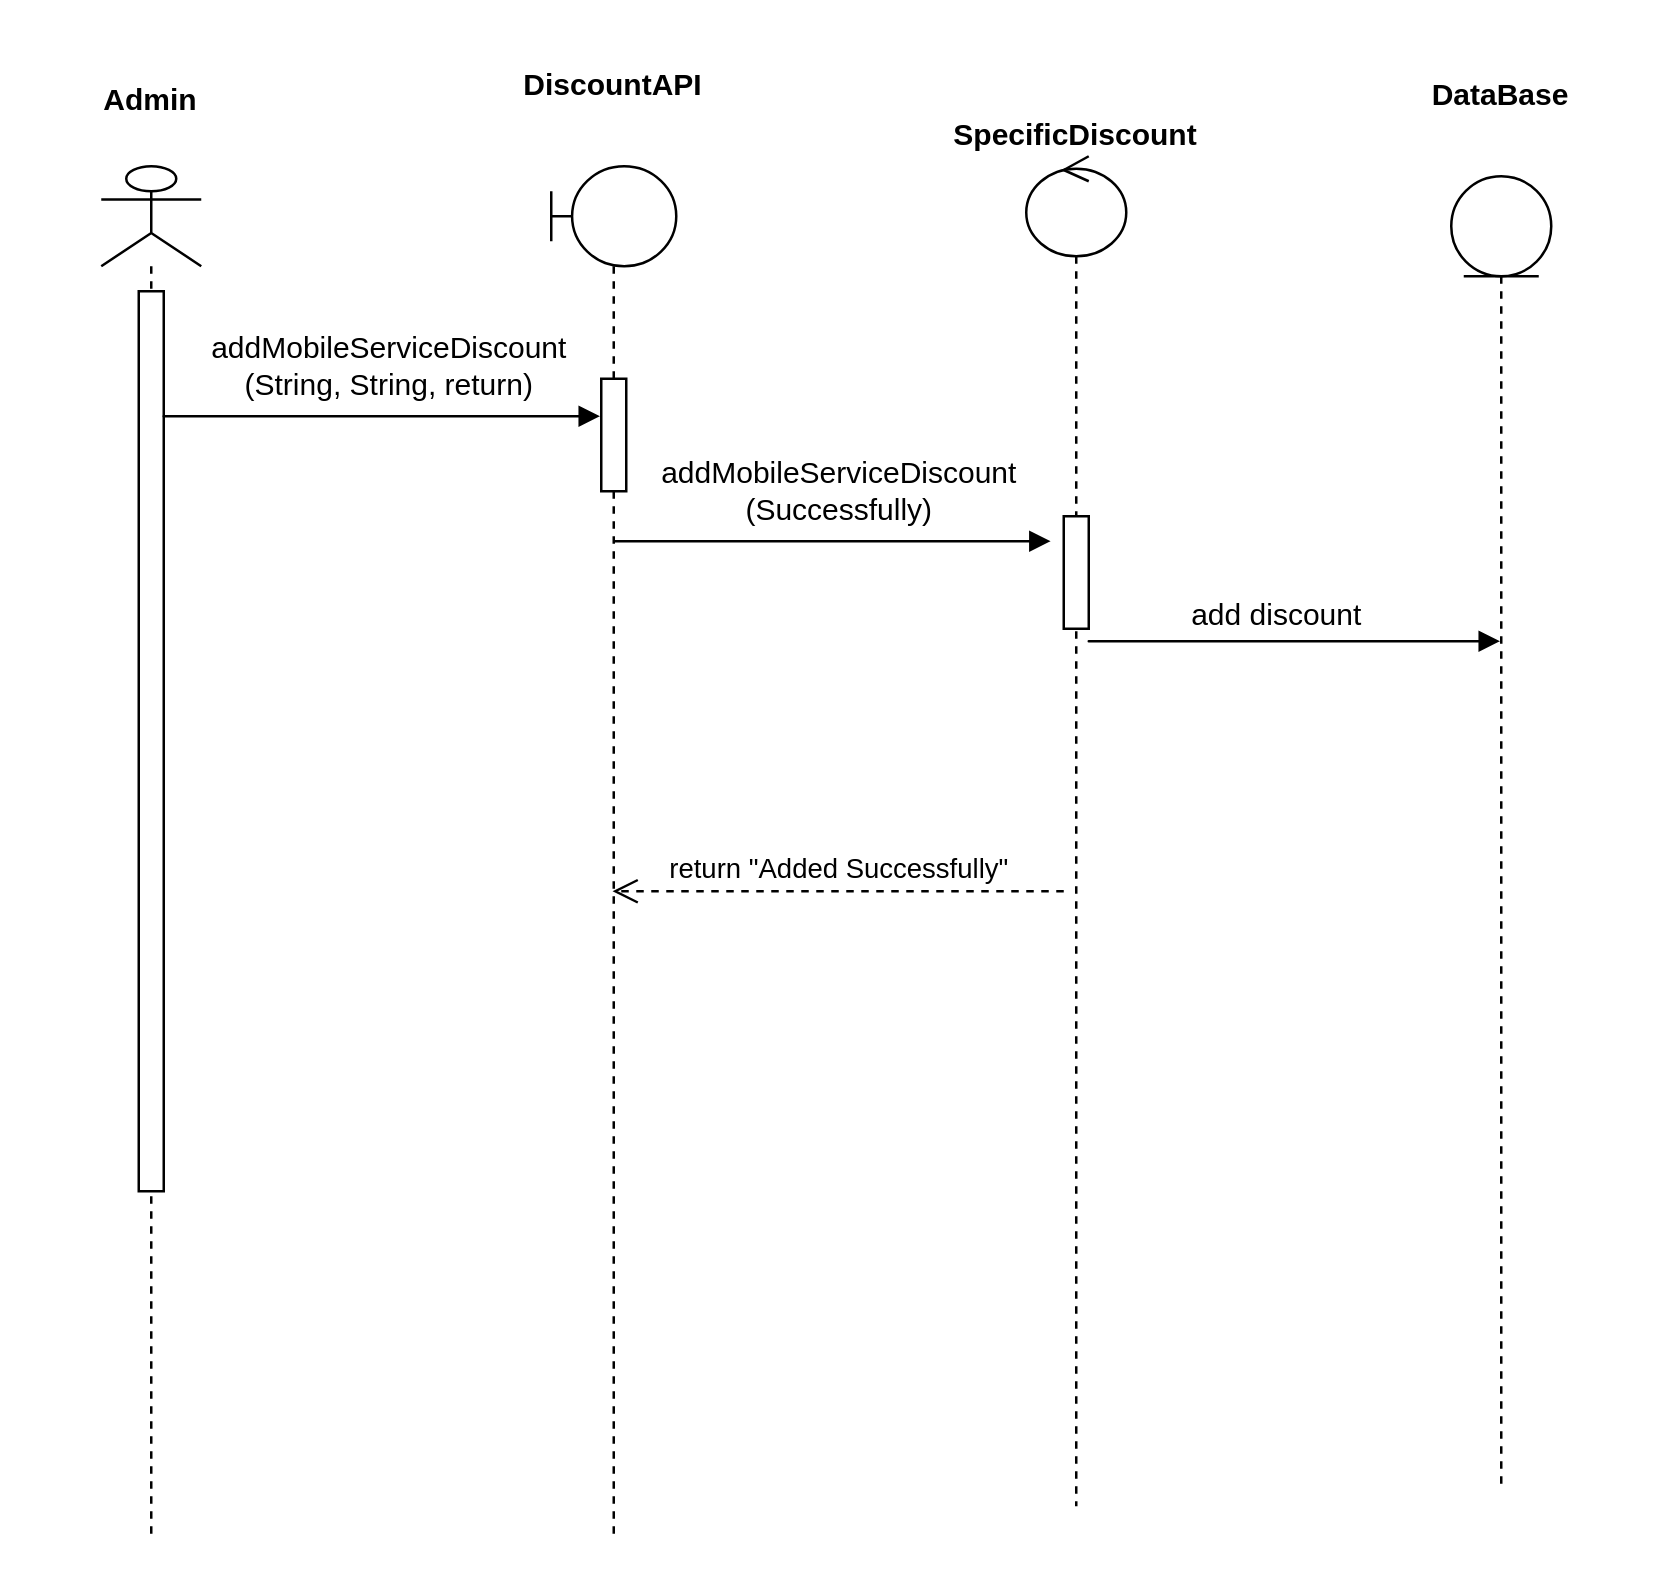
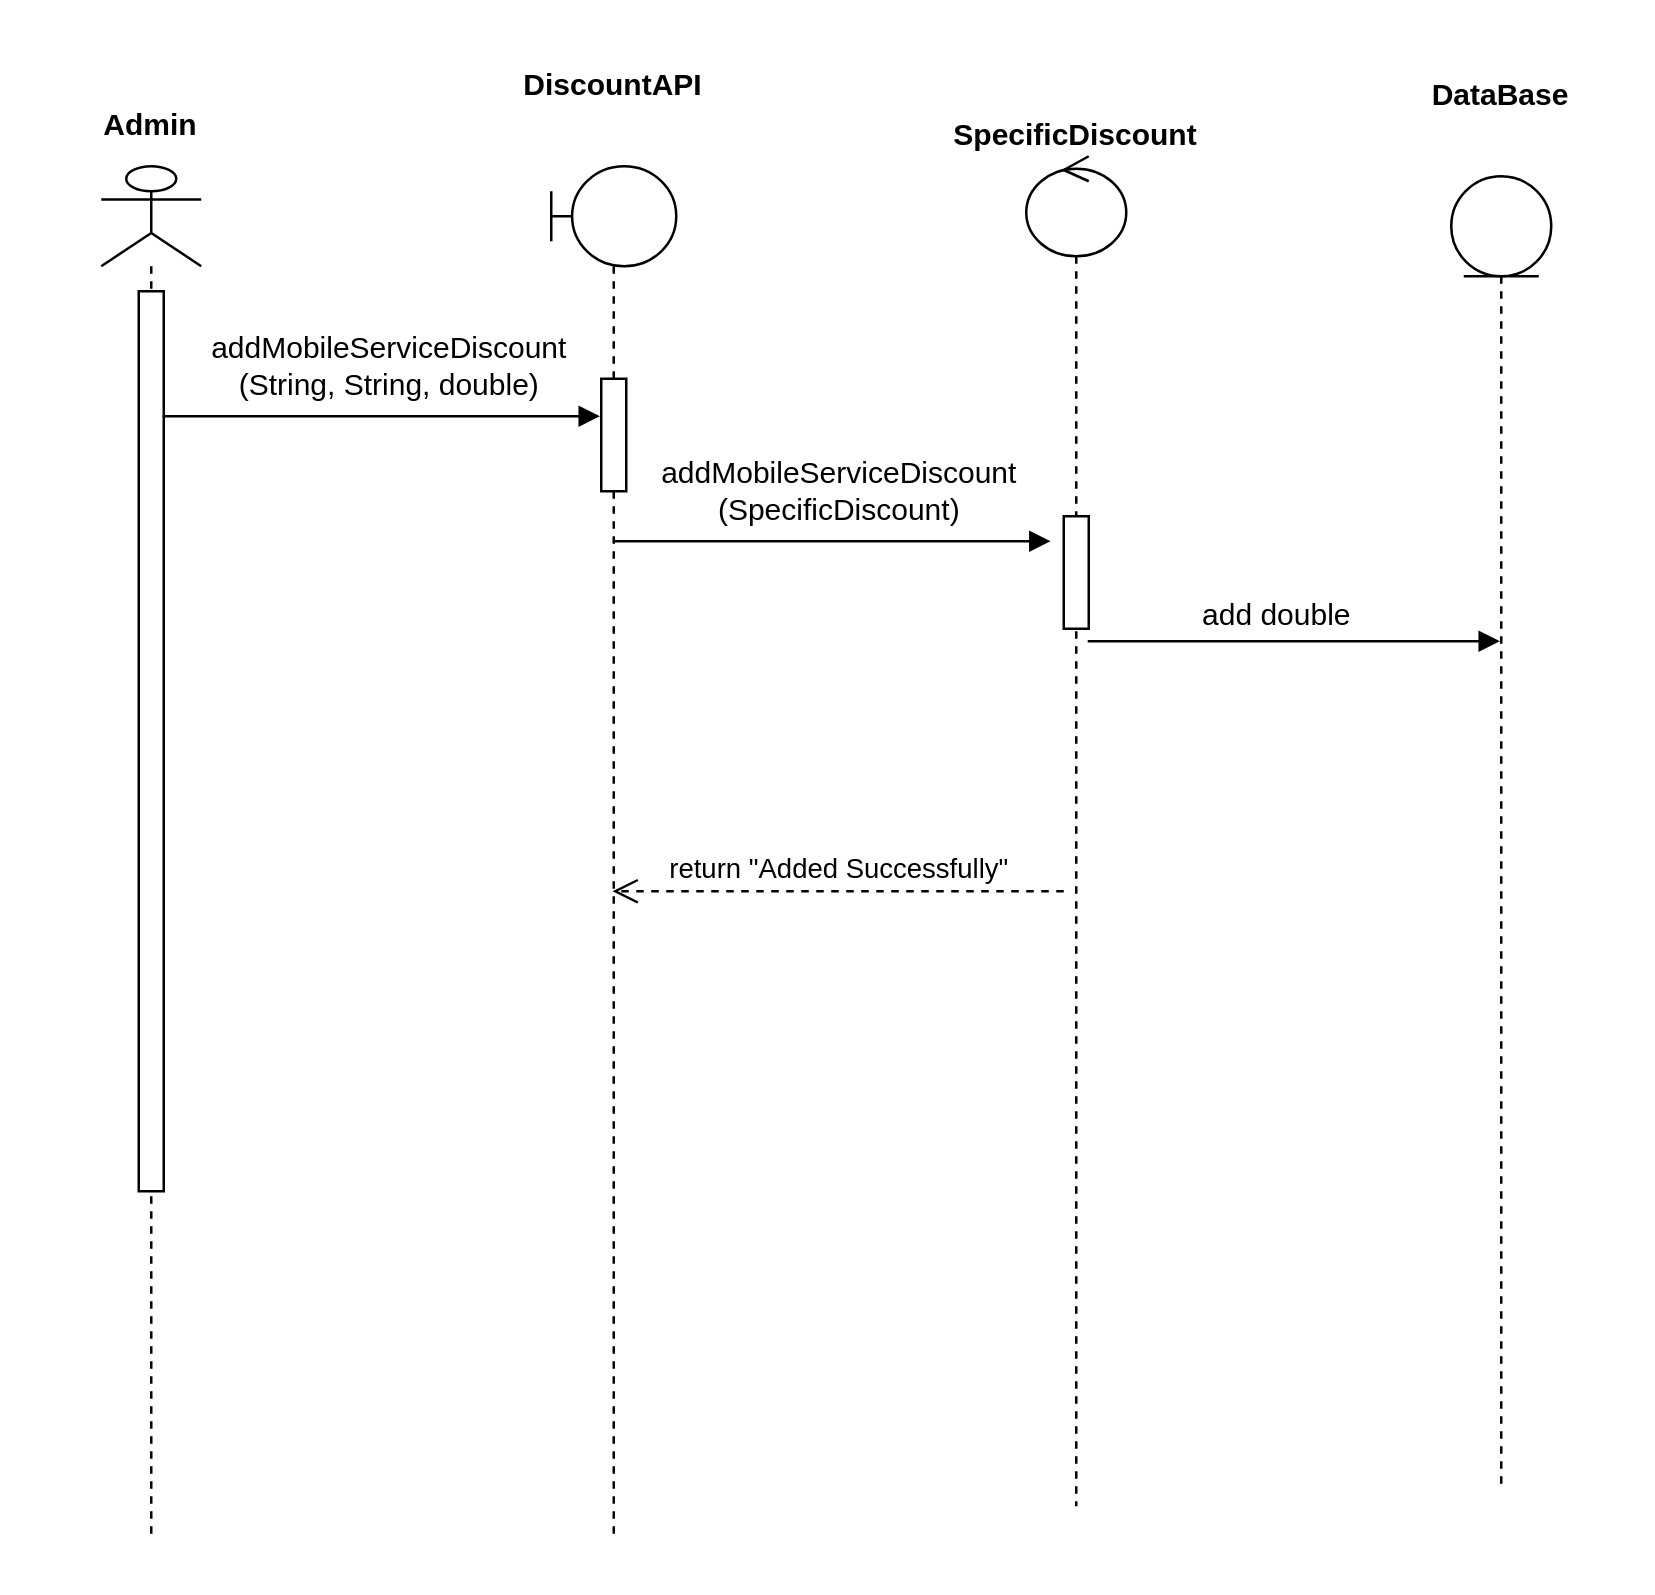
(151, 99) -> (151, 124)
(390, 366) -> (390, 366)
(840, 491) -> (840, 491)
(1278, 616) -> (1278, 616)
